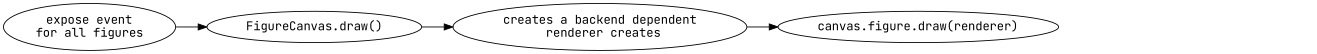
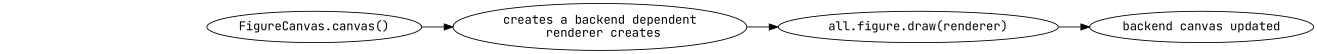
(90, 27) -> none
(314, 27) -> (314, 27)
(918, 27) -> (918, 27)
none -> (1202, 27)
